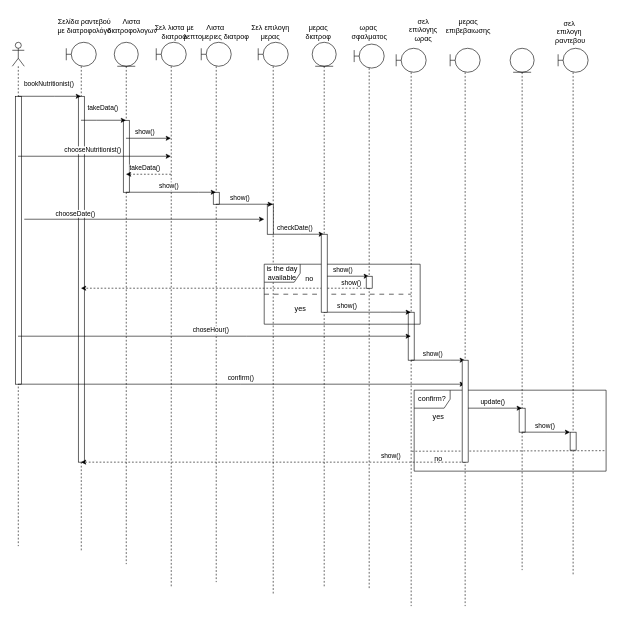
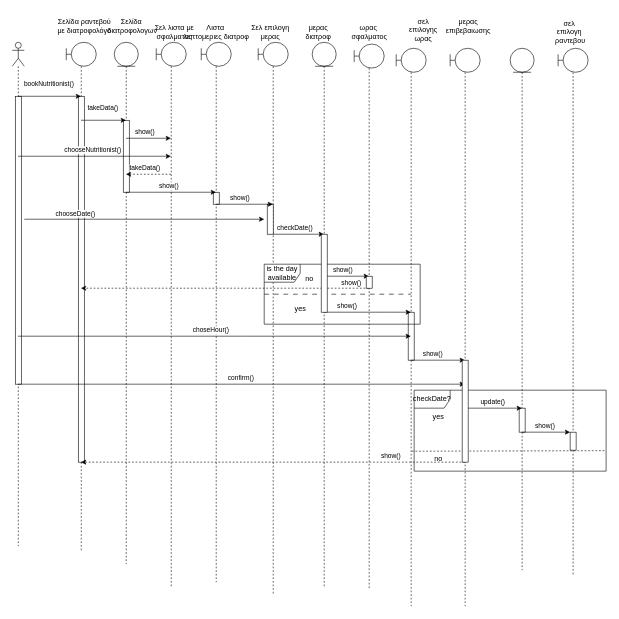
(133, 26) -> (133, 26)
(175, 32) -> (175, 32)
(432, 399) -> (432, 399)
